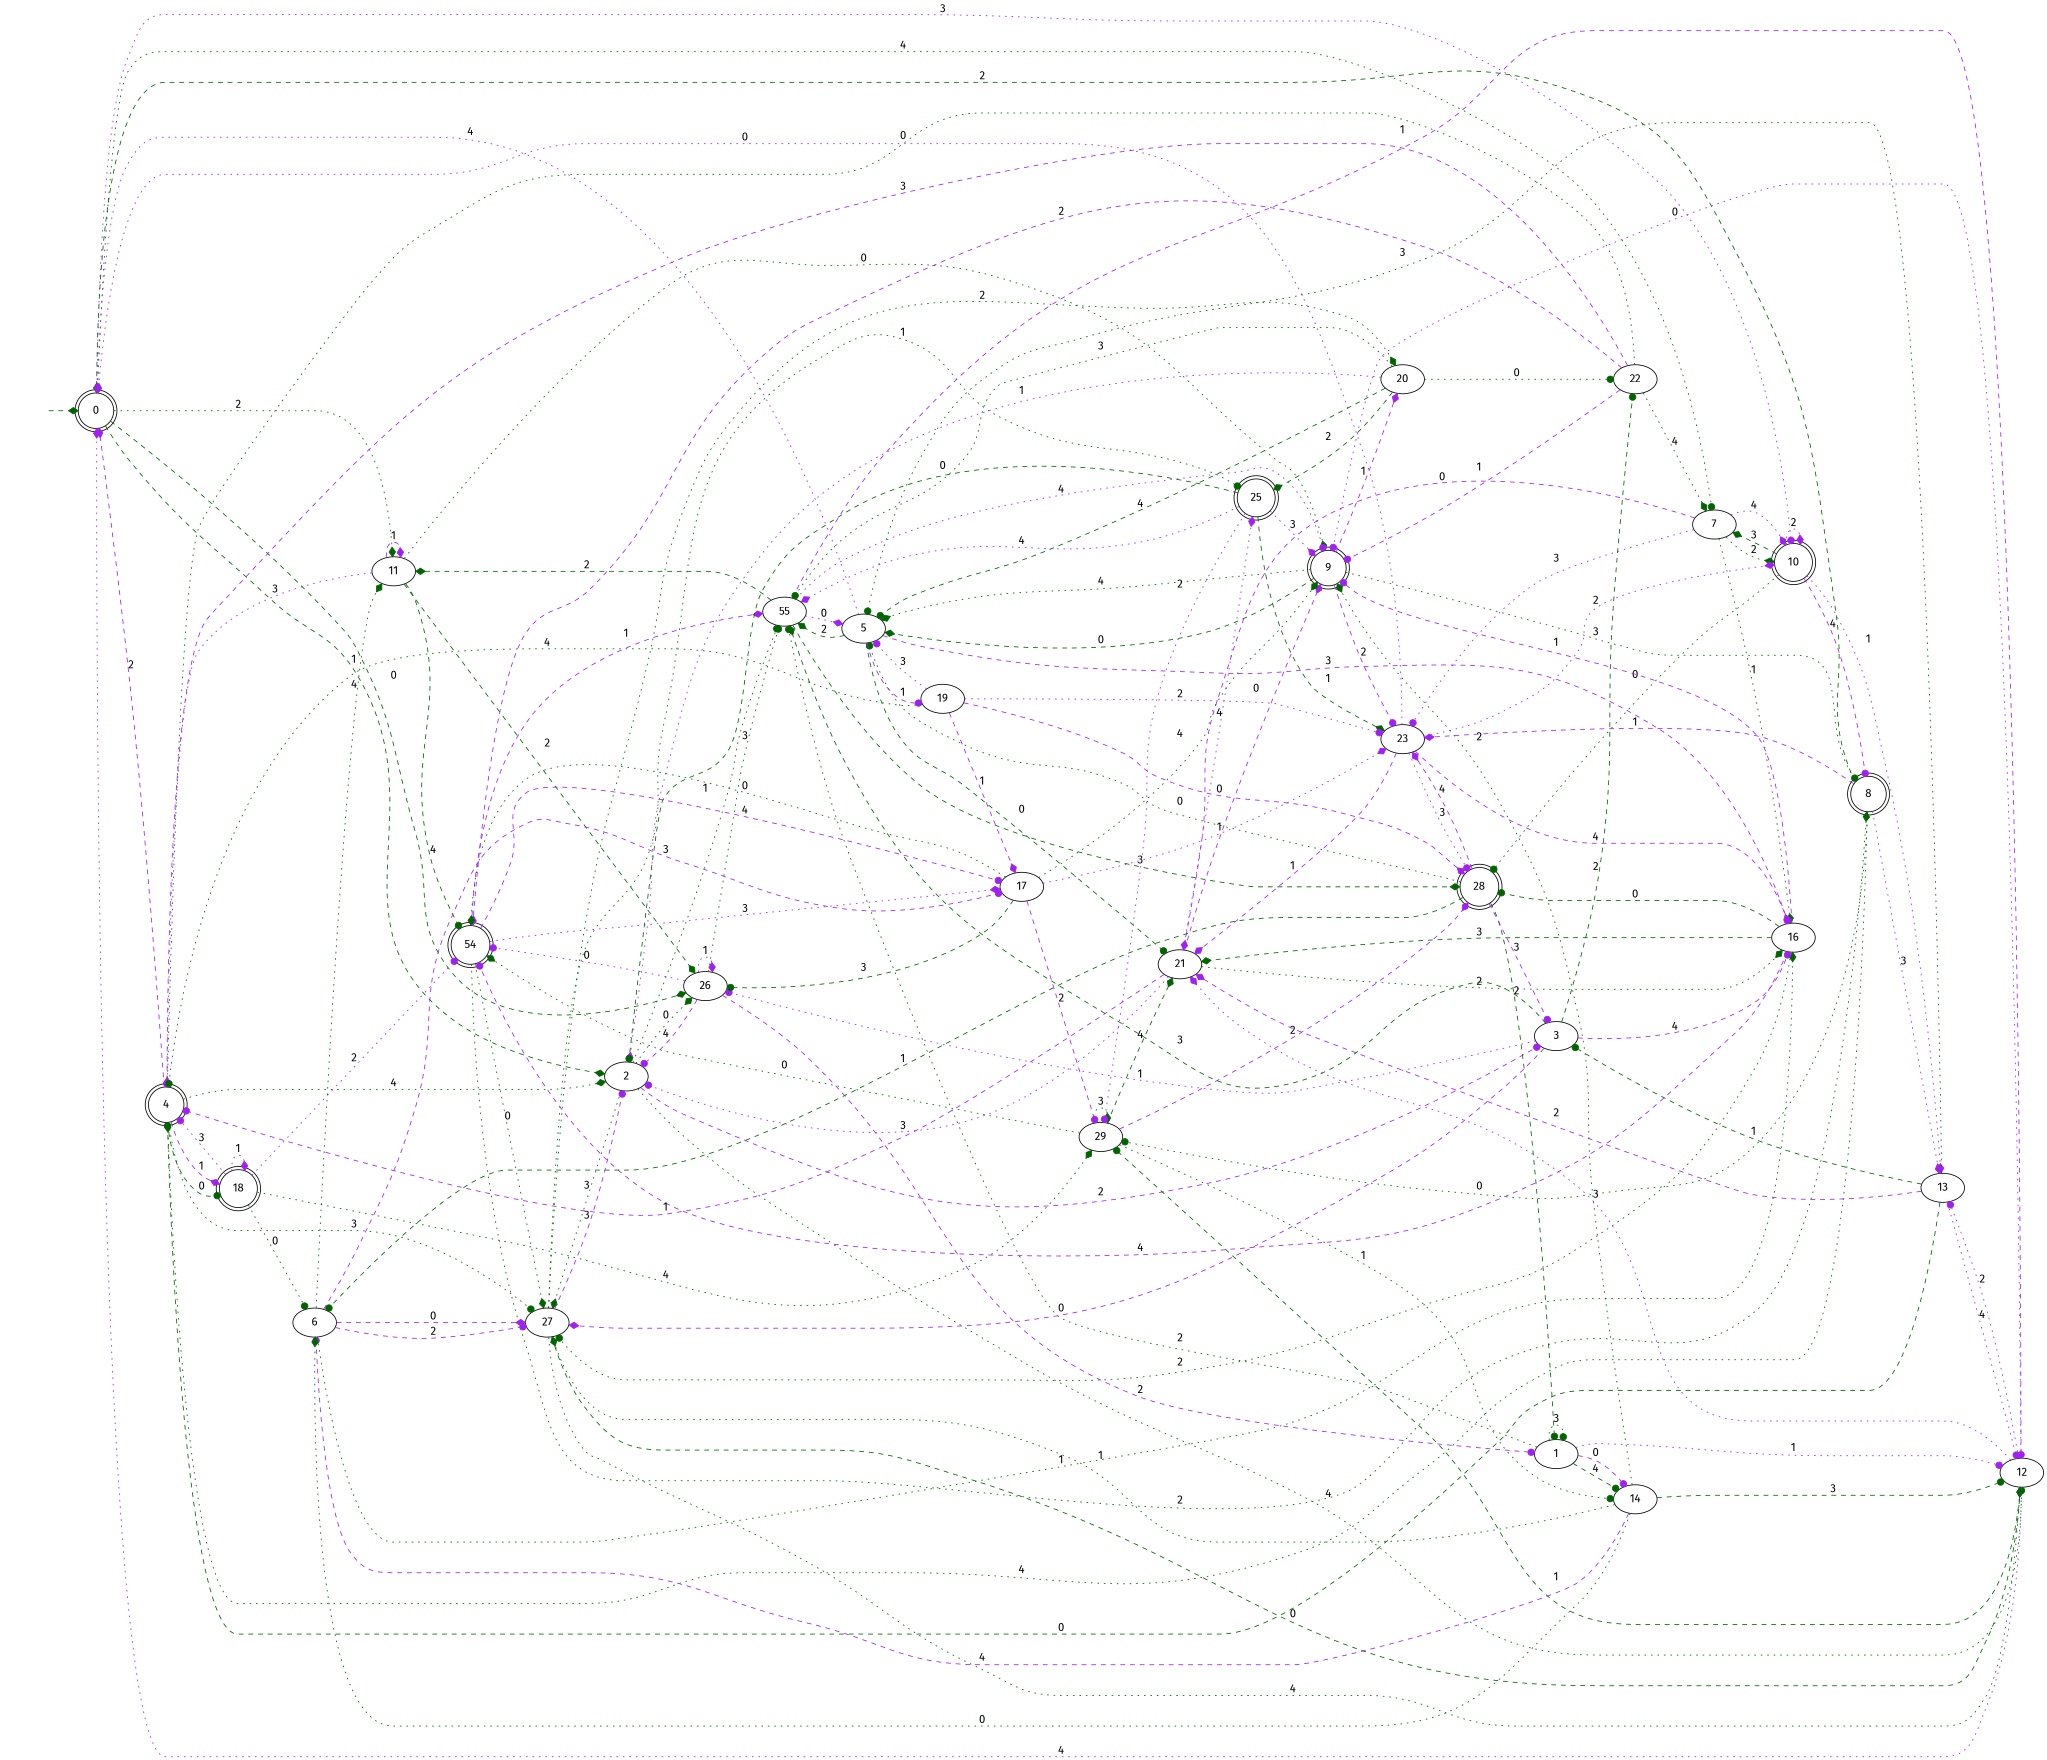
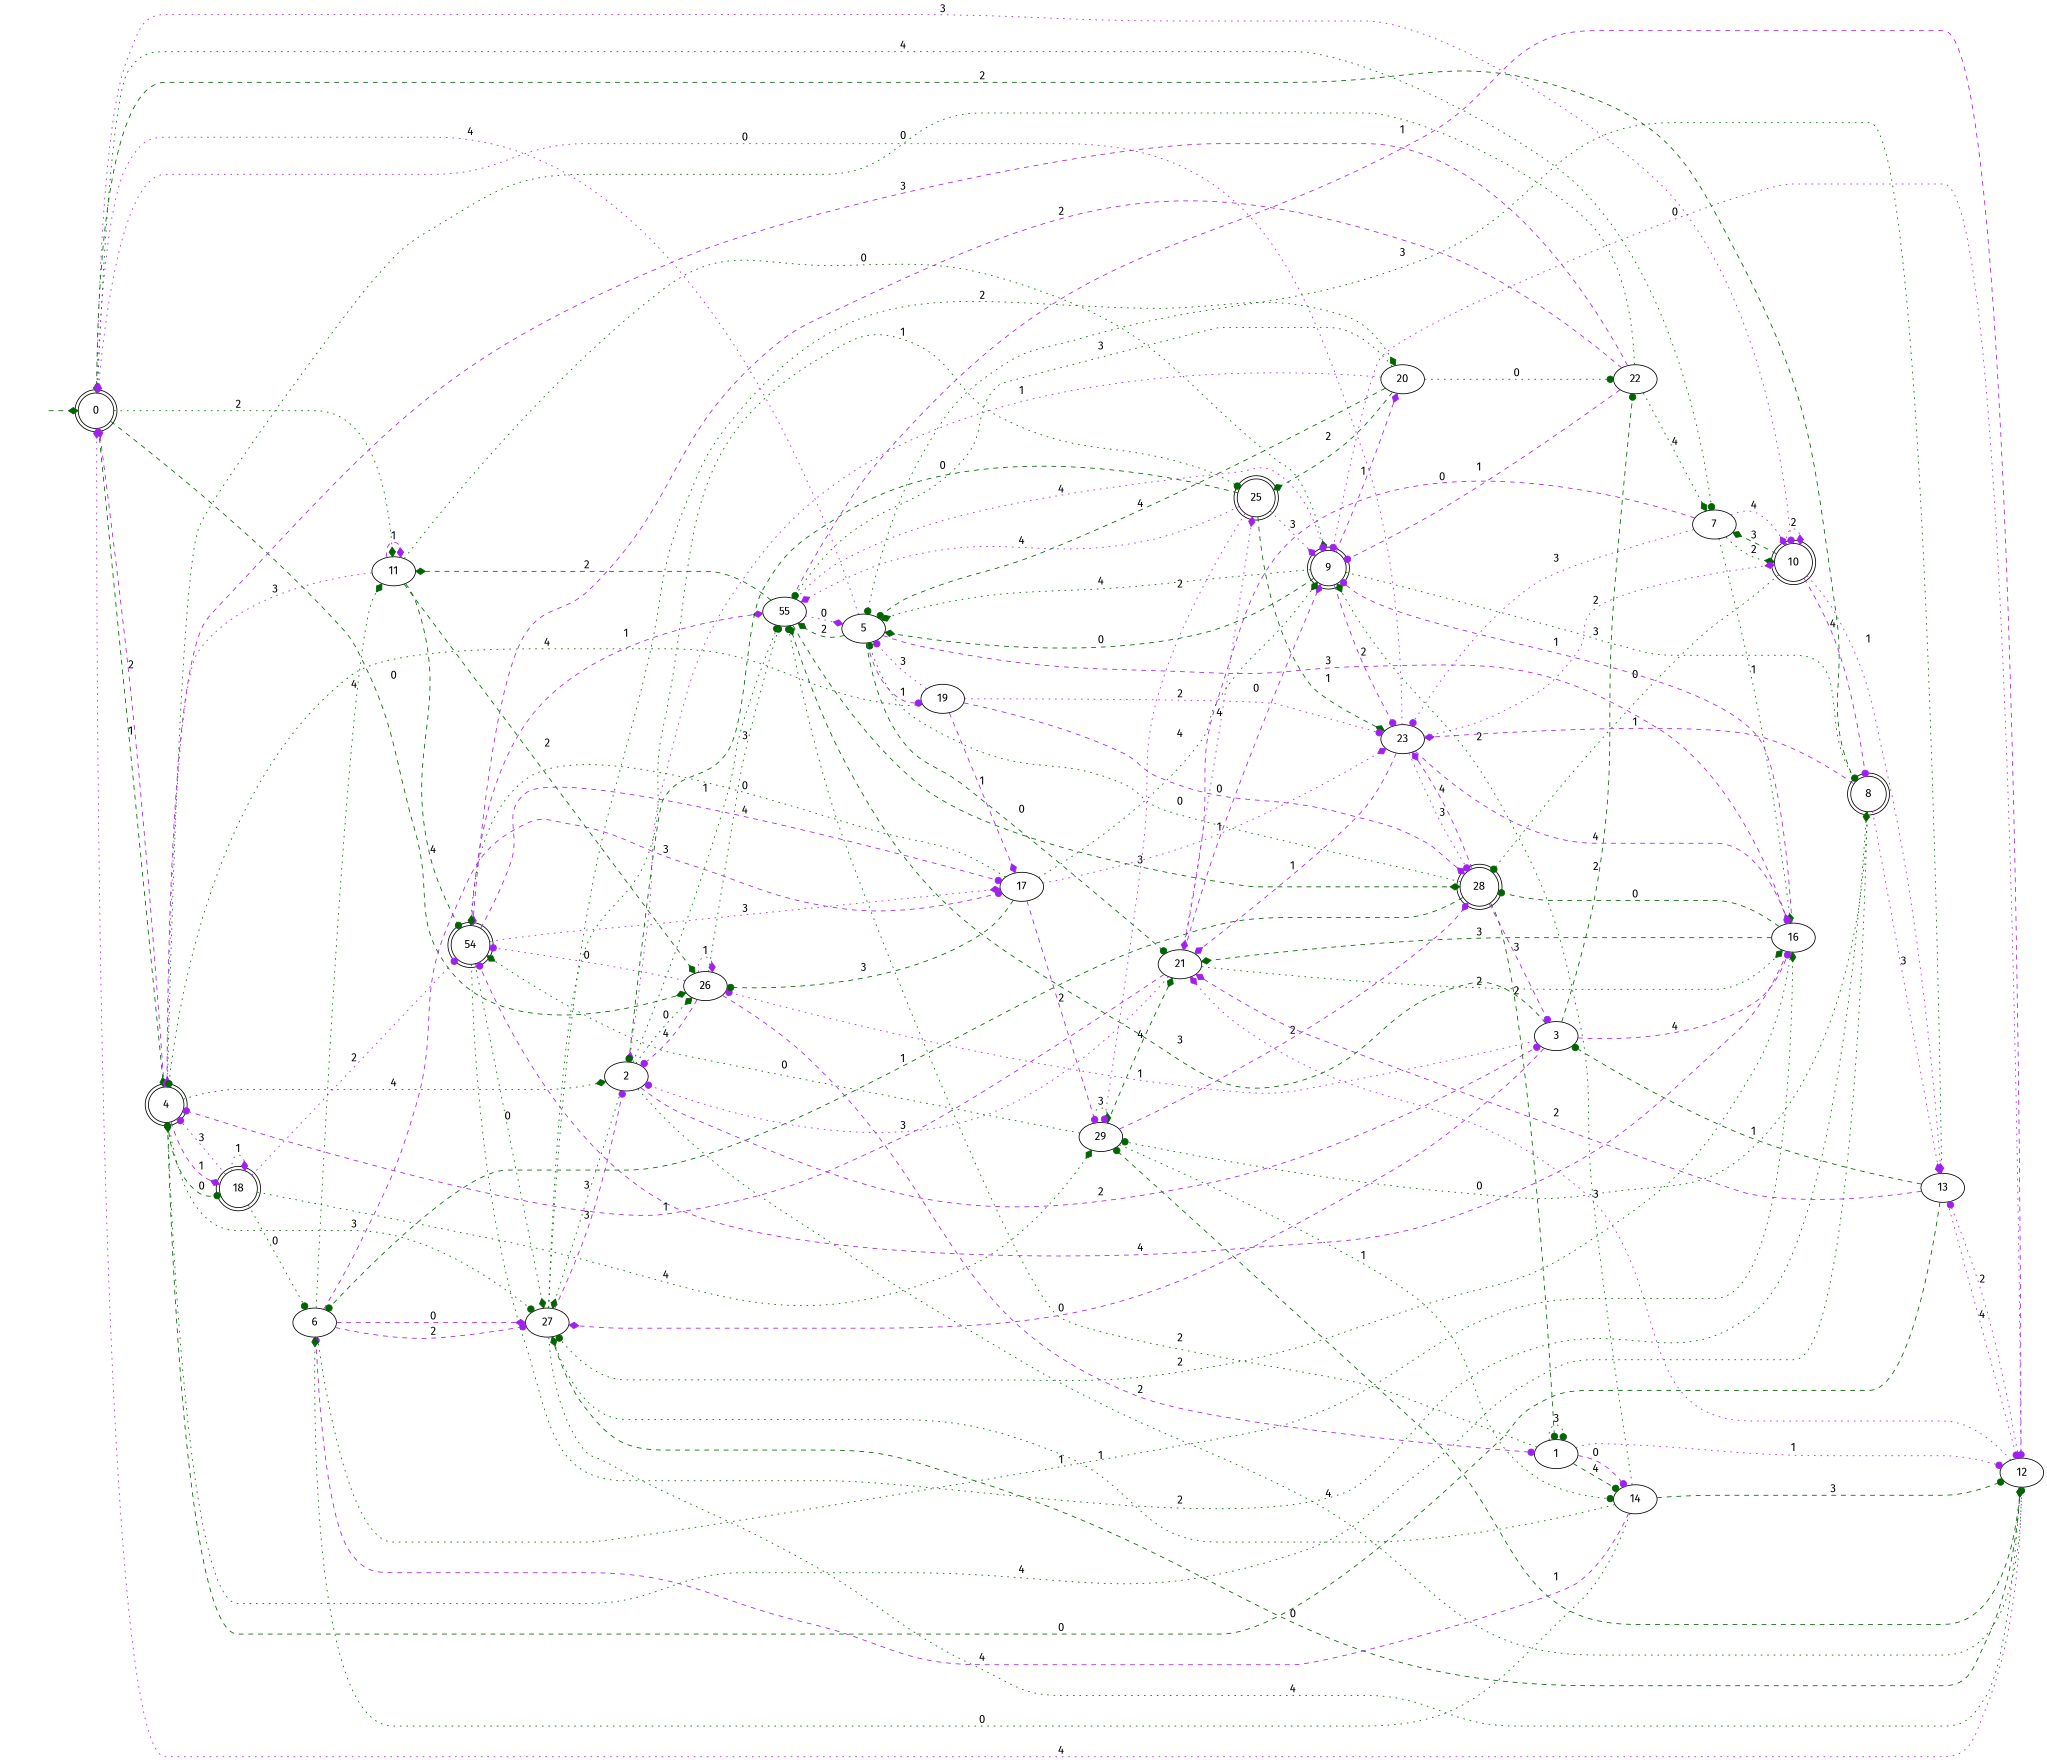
(385, 754) -> (131, 753)
